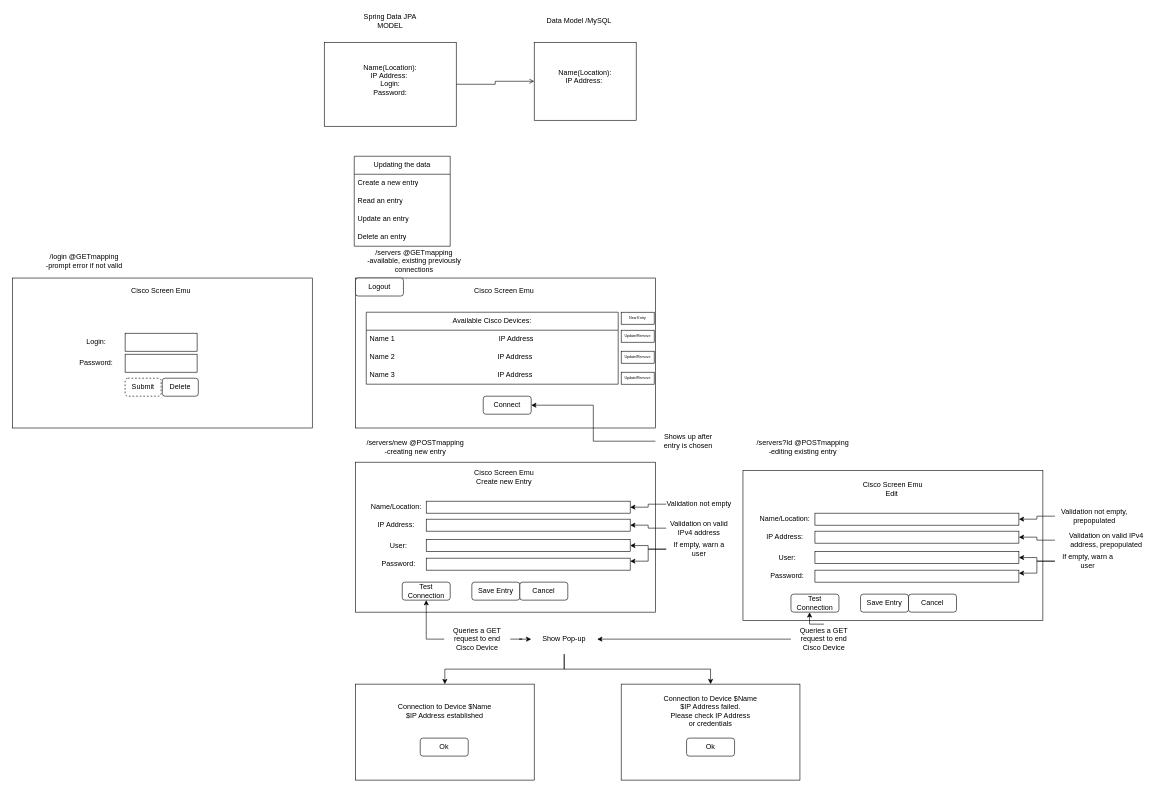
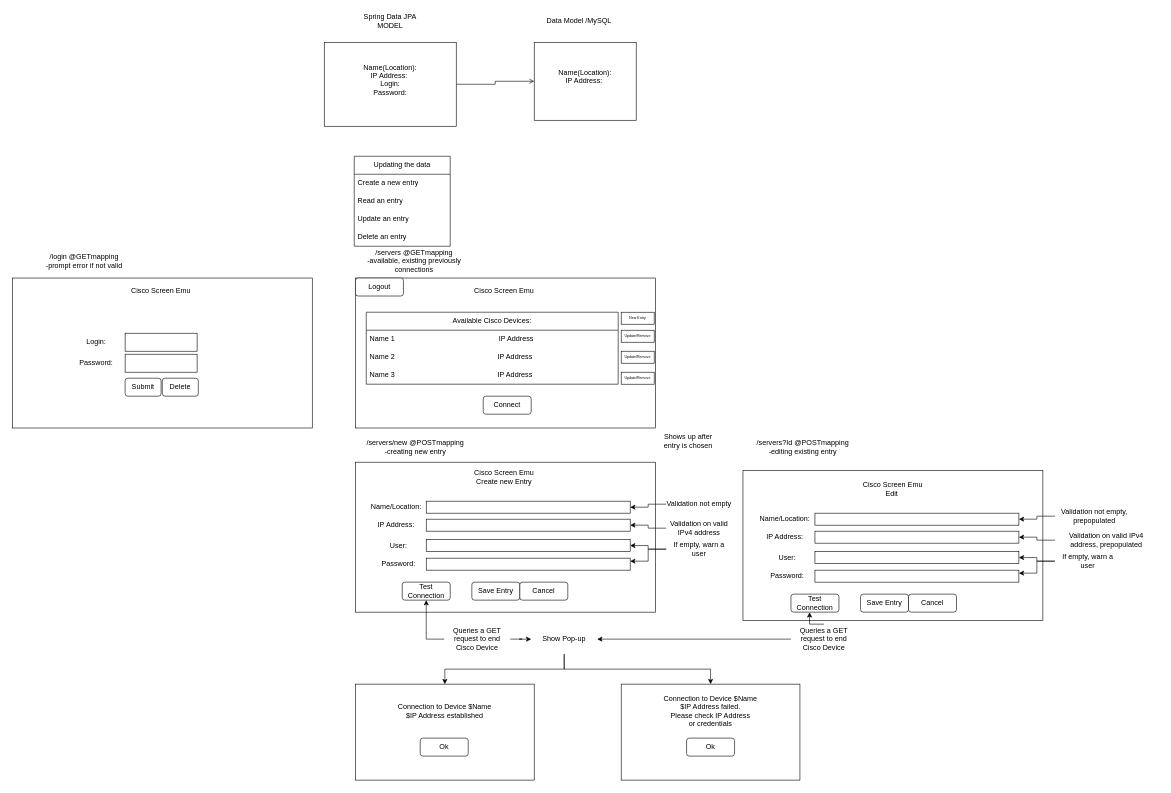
(143, 387) -> (143, 387)
(593, 441) -> none
